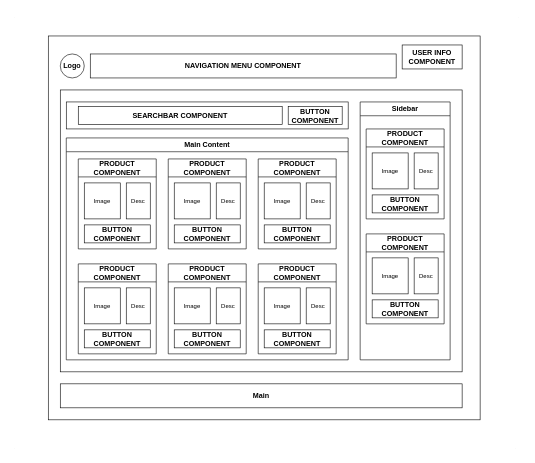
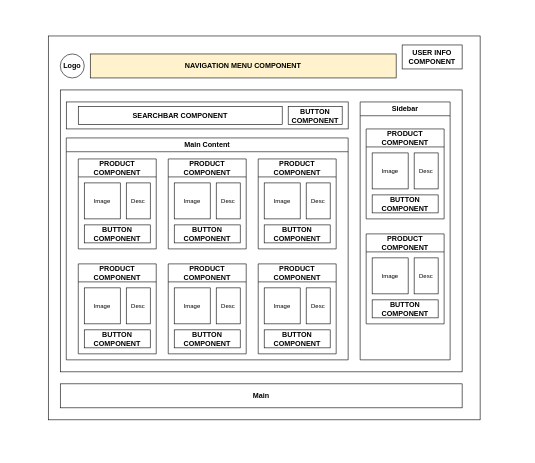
(243, 66) -> (243, 66)
